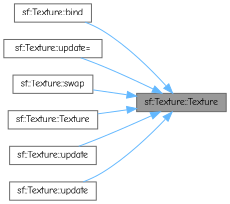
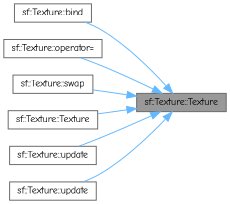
(53, 49) -> (53, 49)
